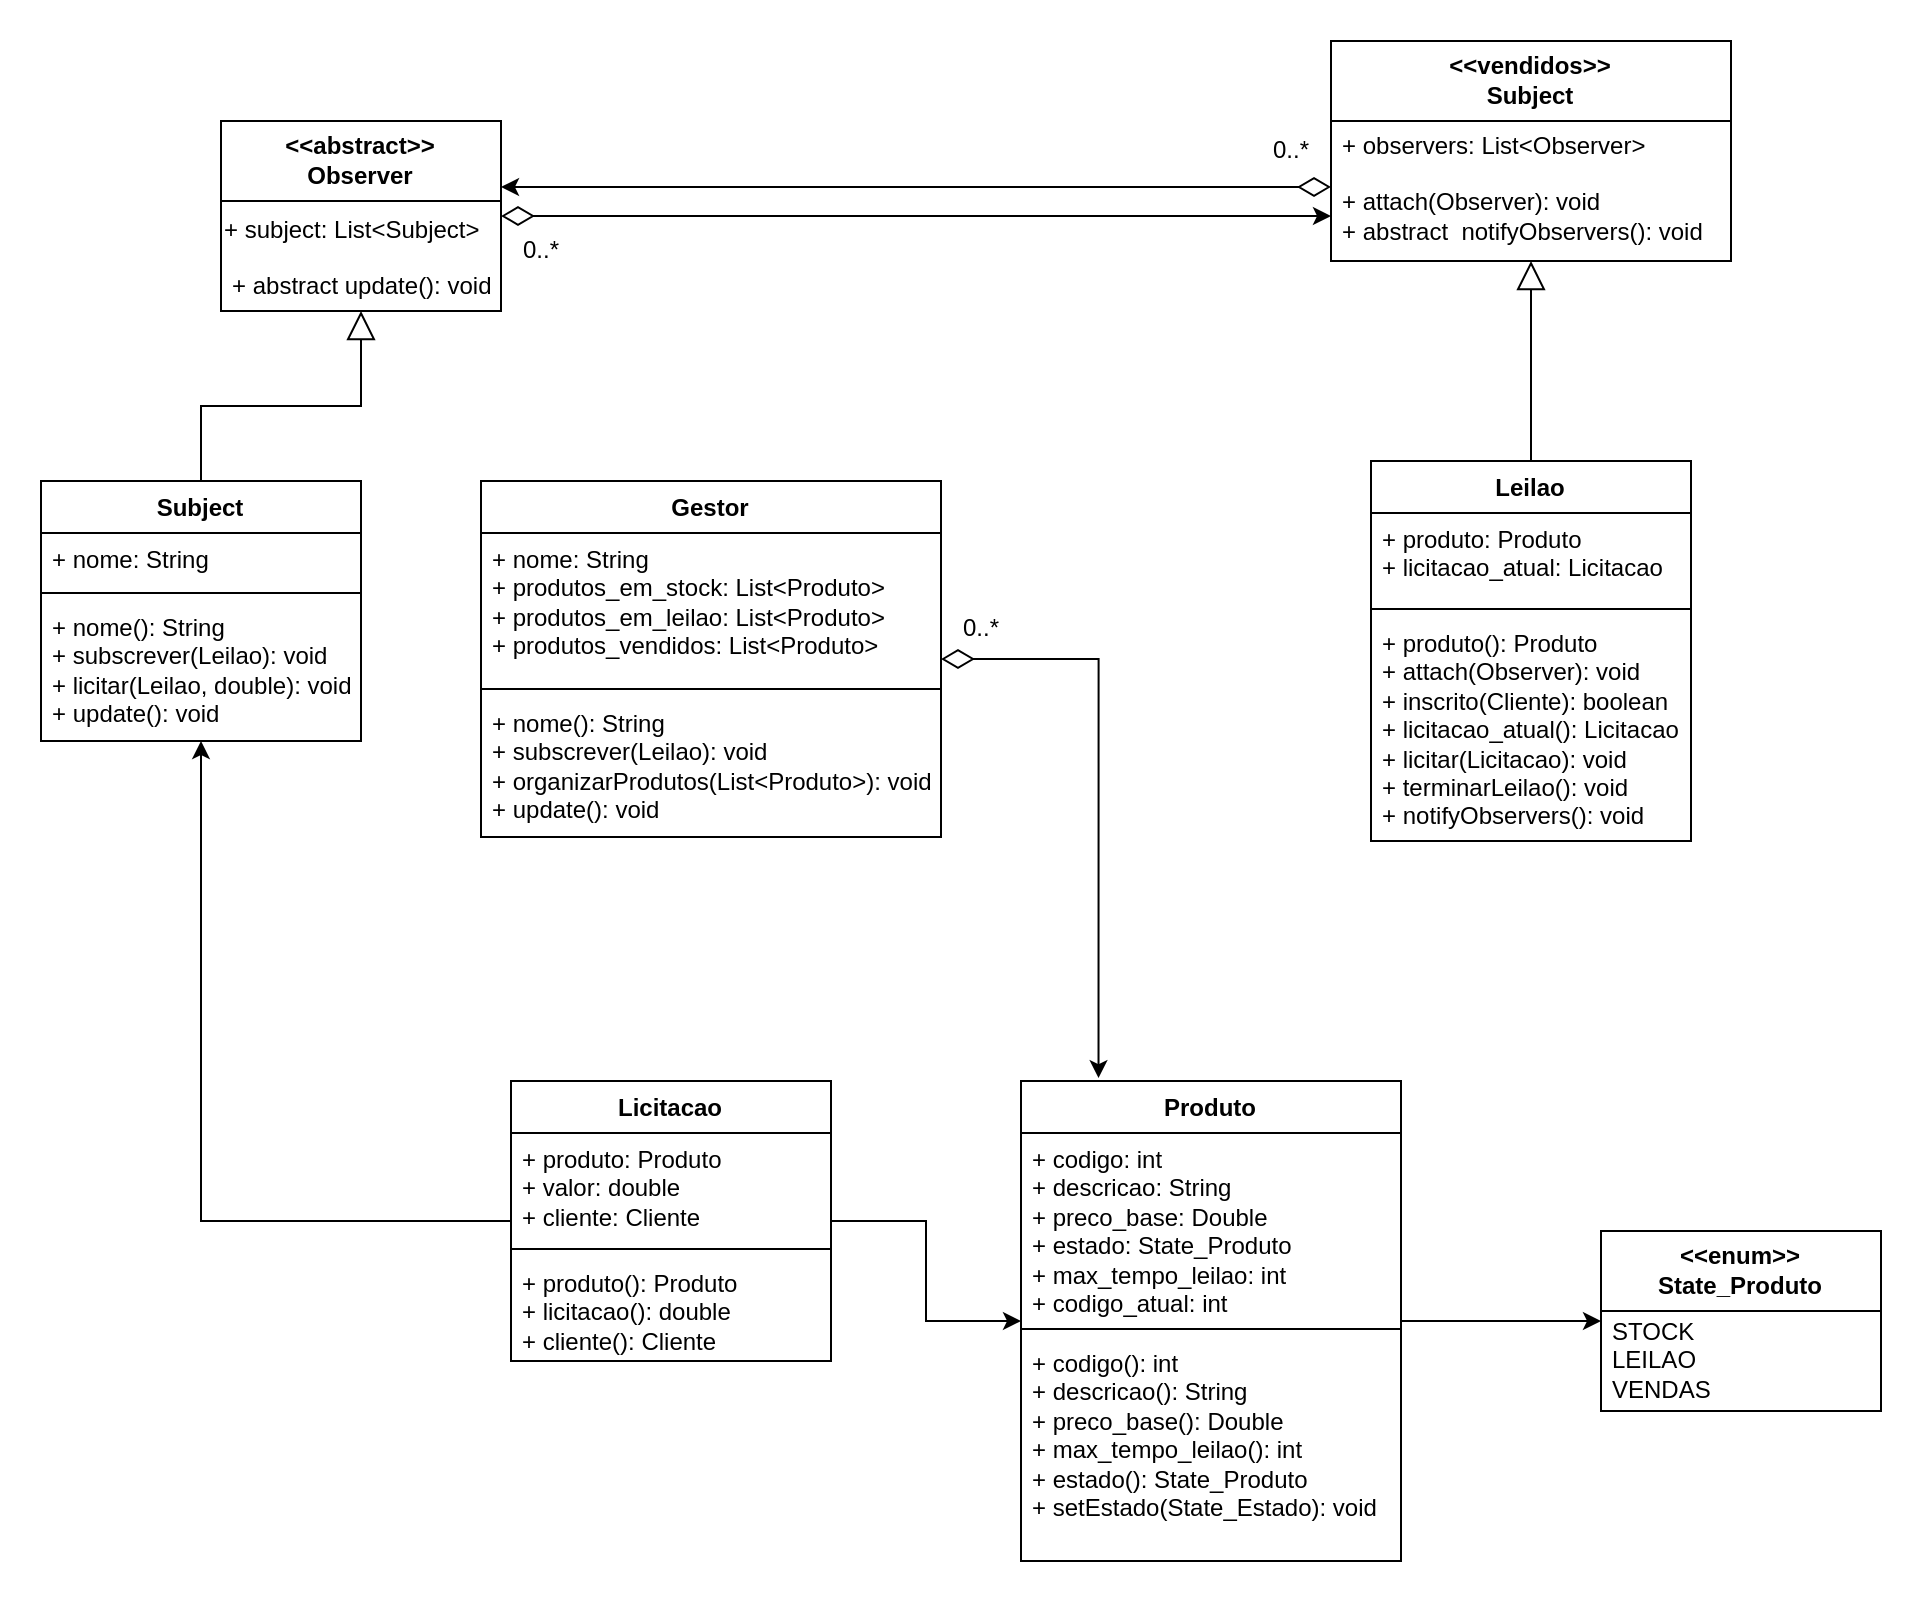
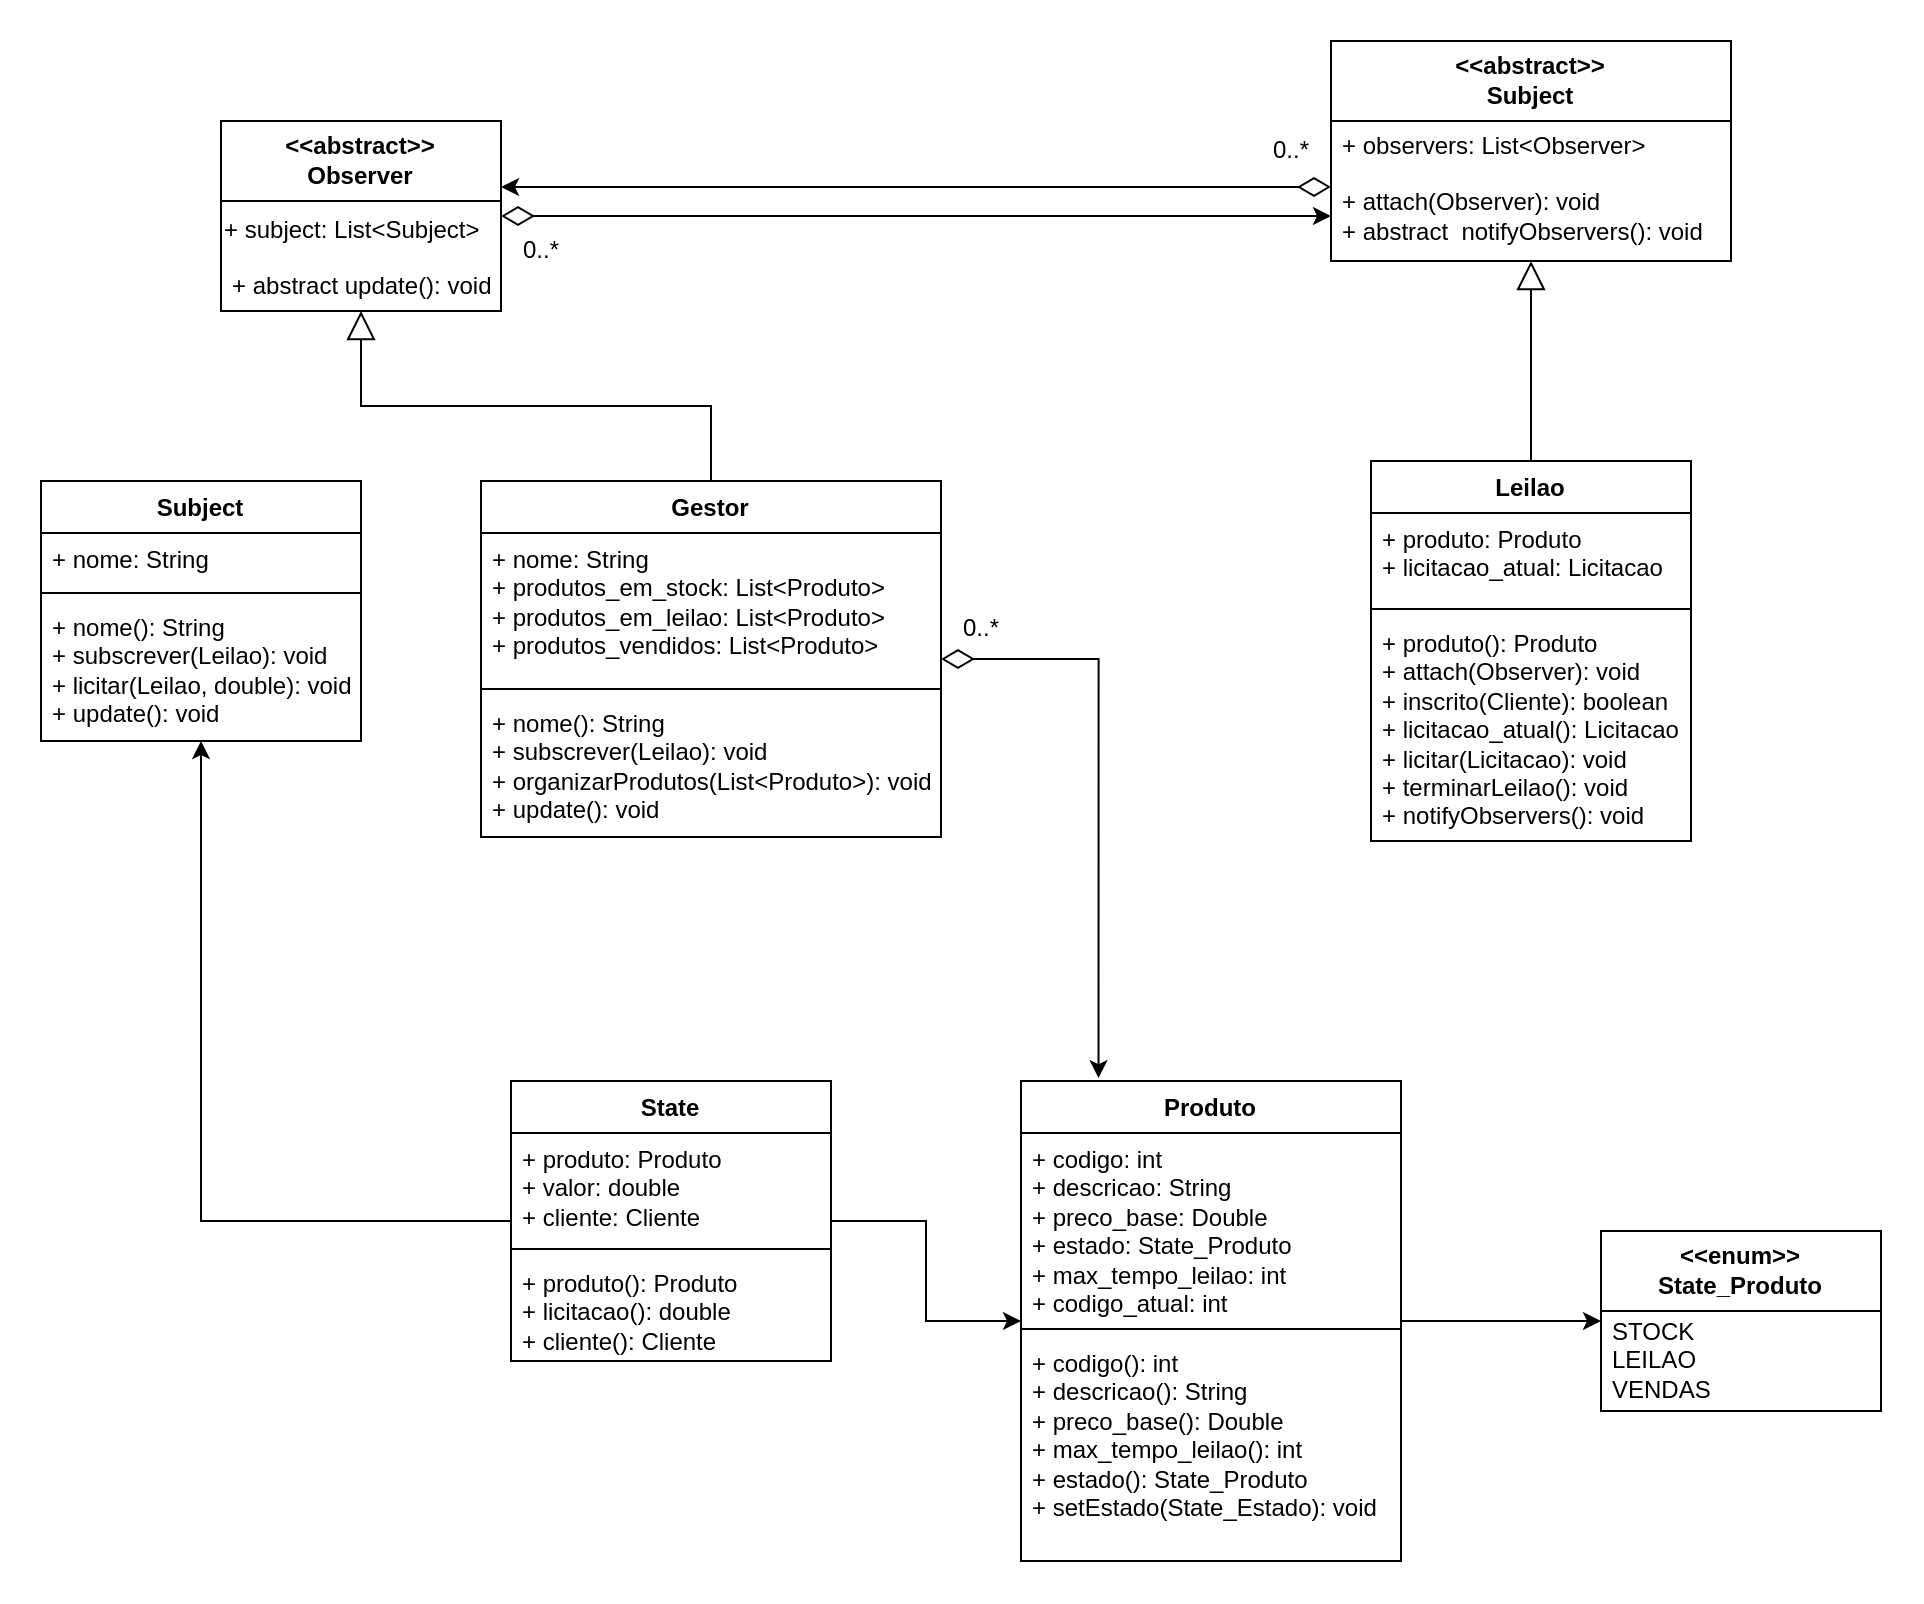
(1531, 81) -> (1531, 81)
(241, 406) -> none
none -> (575, 406)
(671, 1109) -> (671, 1109)
